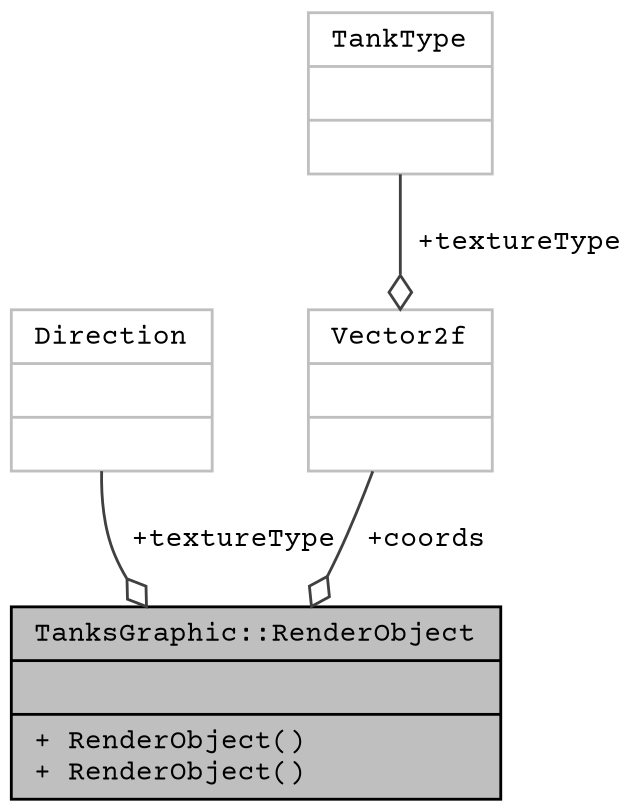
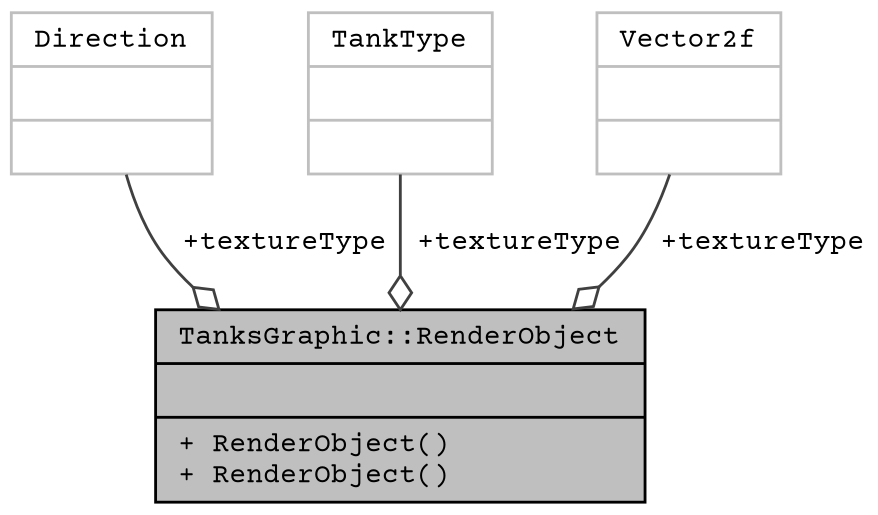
(400, 224) -> (400, 225)
(419, 539) -> (755, 242)
